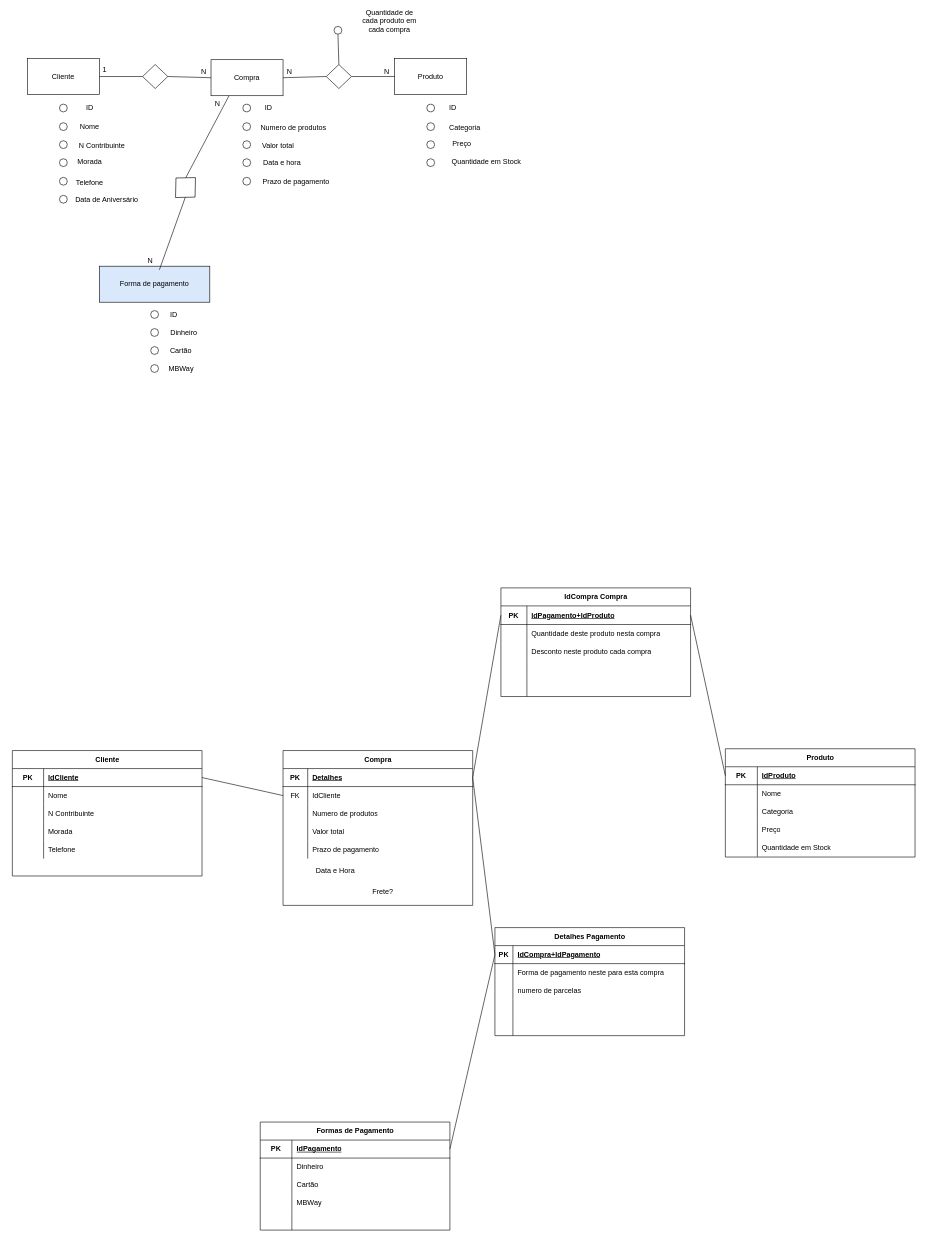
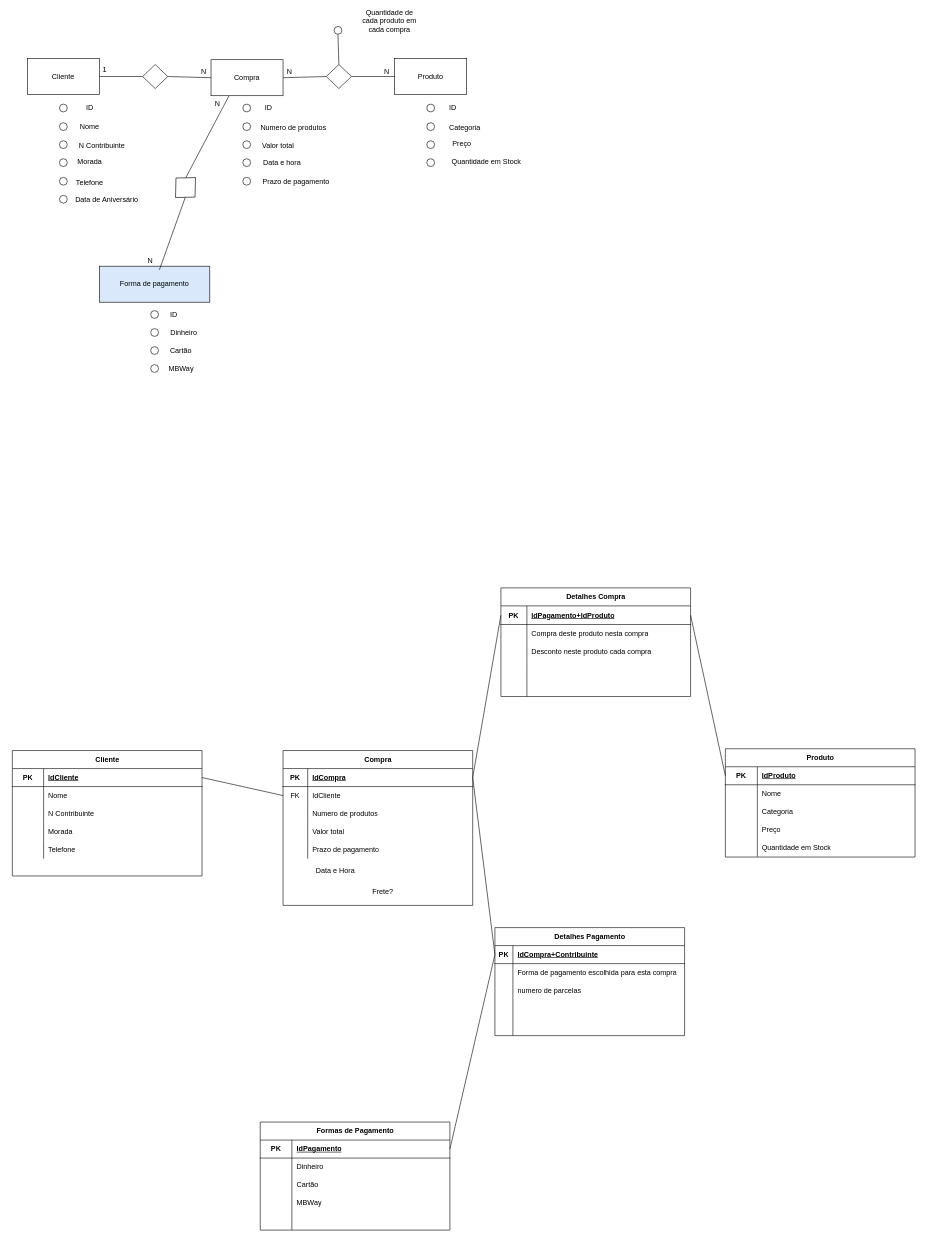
(596, 597) -> (596, 597)
(601, 633) -> (594, 633)
(327, 777) -> (328, 777)
(558, 954) -> (558, 954)
(595, 972) -> (601, 972)
